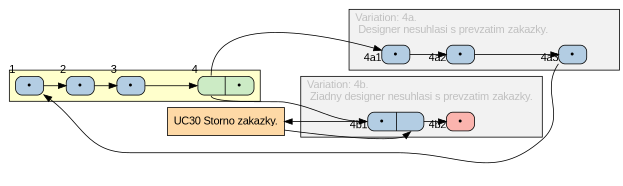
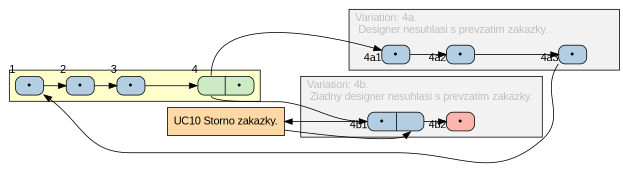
(226, 122) -> (226, 122)
